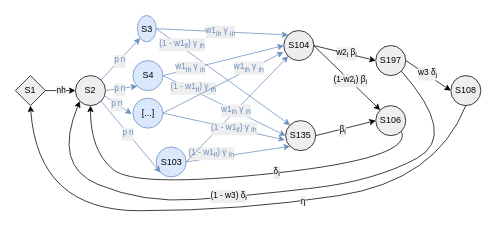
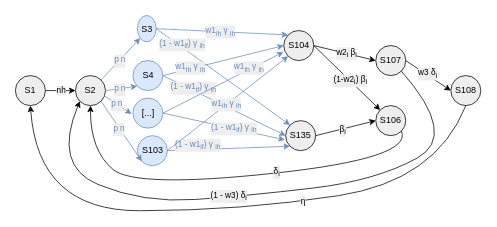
(390, 60) -> (390, 60)
(30, 90) -> (30, 90)
(171, 162) -> (152, 150)
